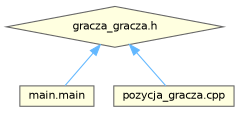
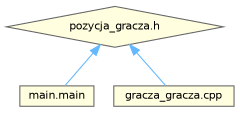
(115, 27) -> (115, 27)
(174, 96) -> (174, 96)
